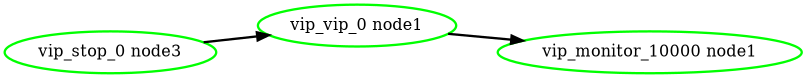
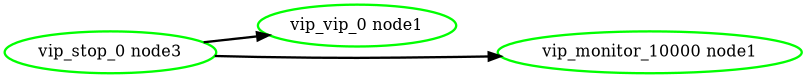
(480, 37) -> (352, 58)
